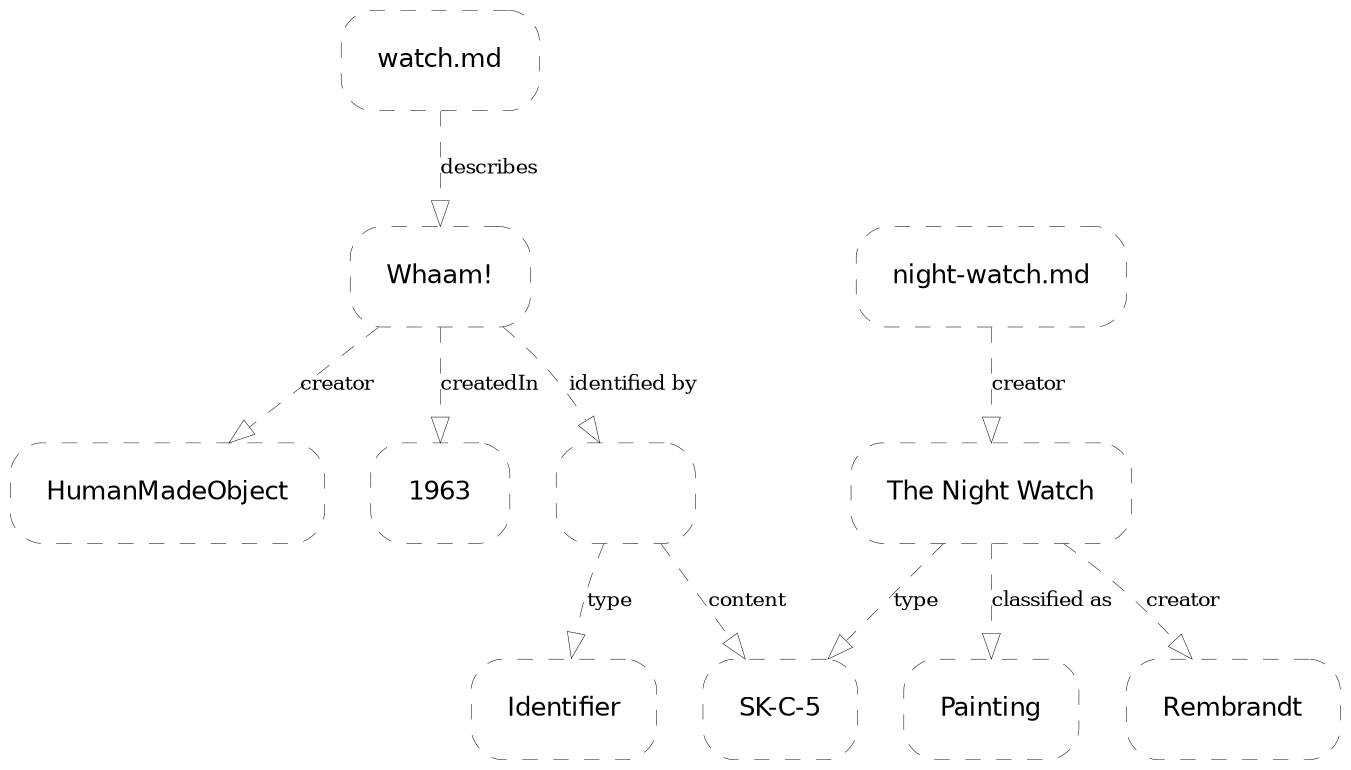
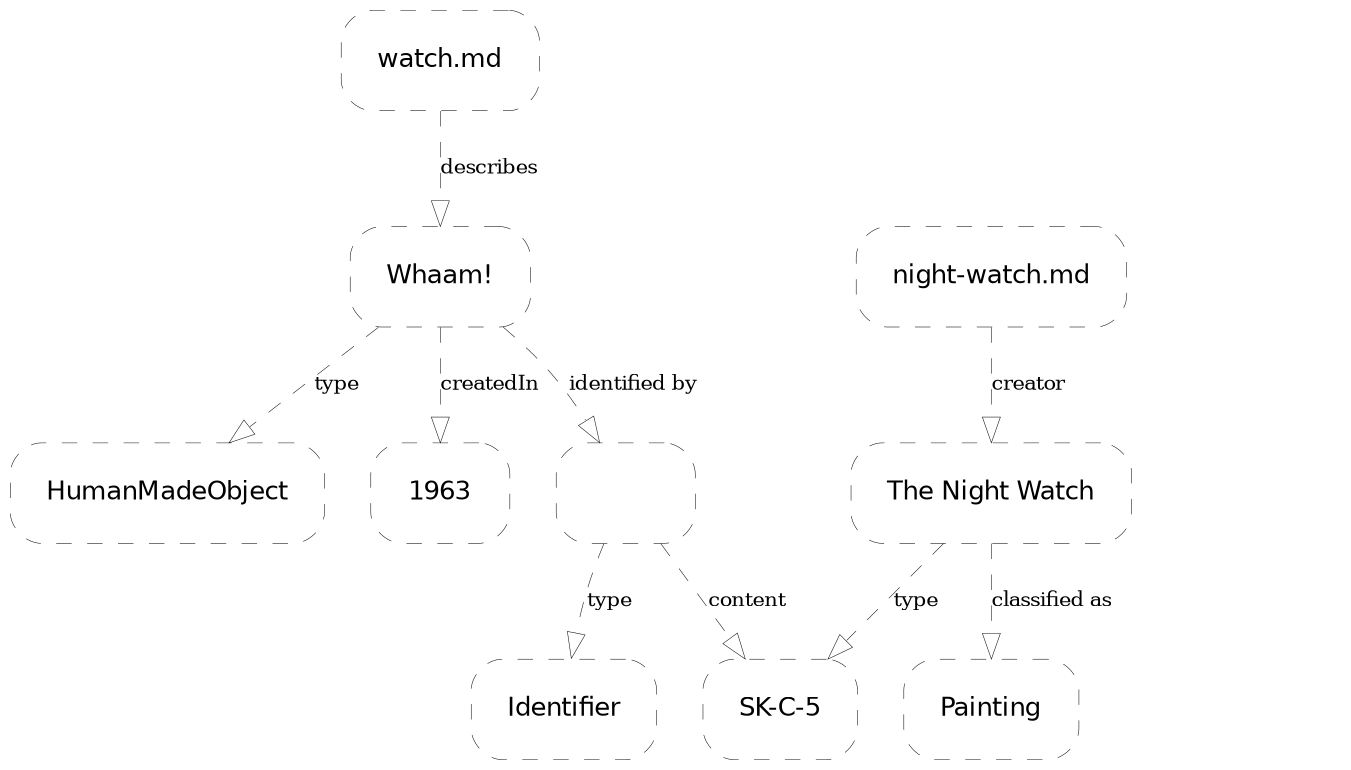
(337, 385) -> (337, 385)
(1233, 709) -> none
